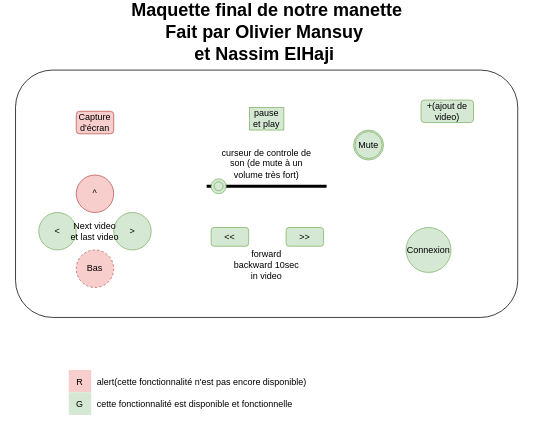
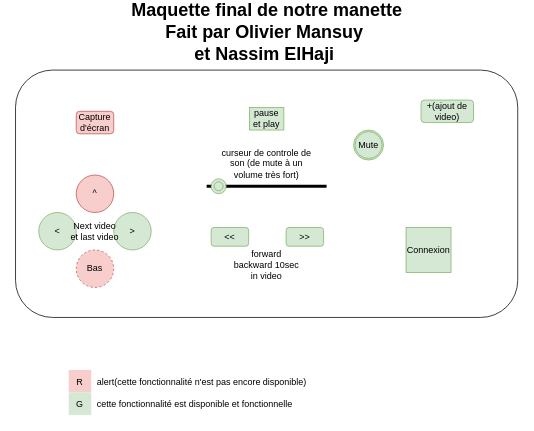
(429, 250) -> (429, 250)
